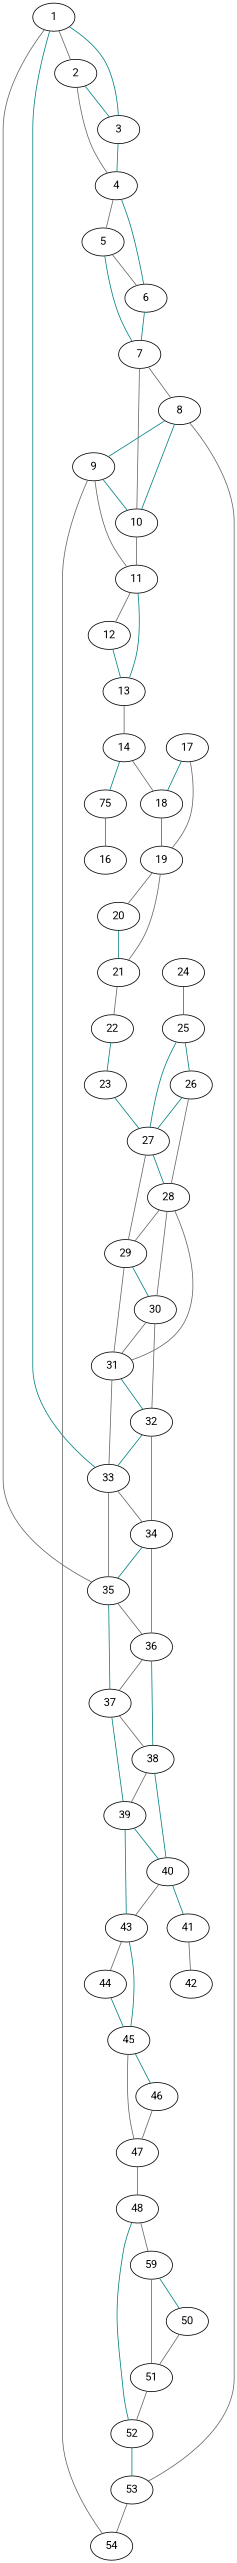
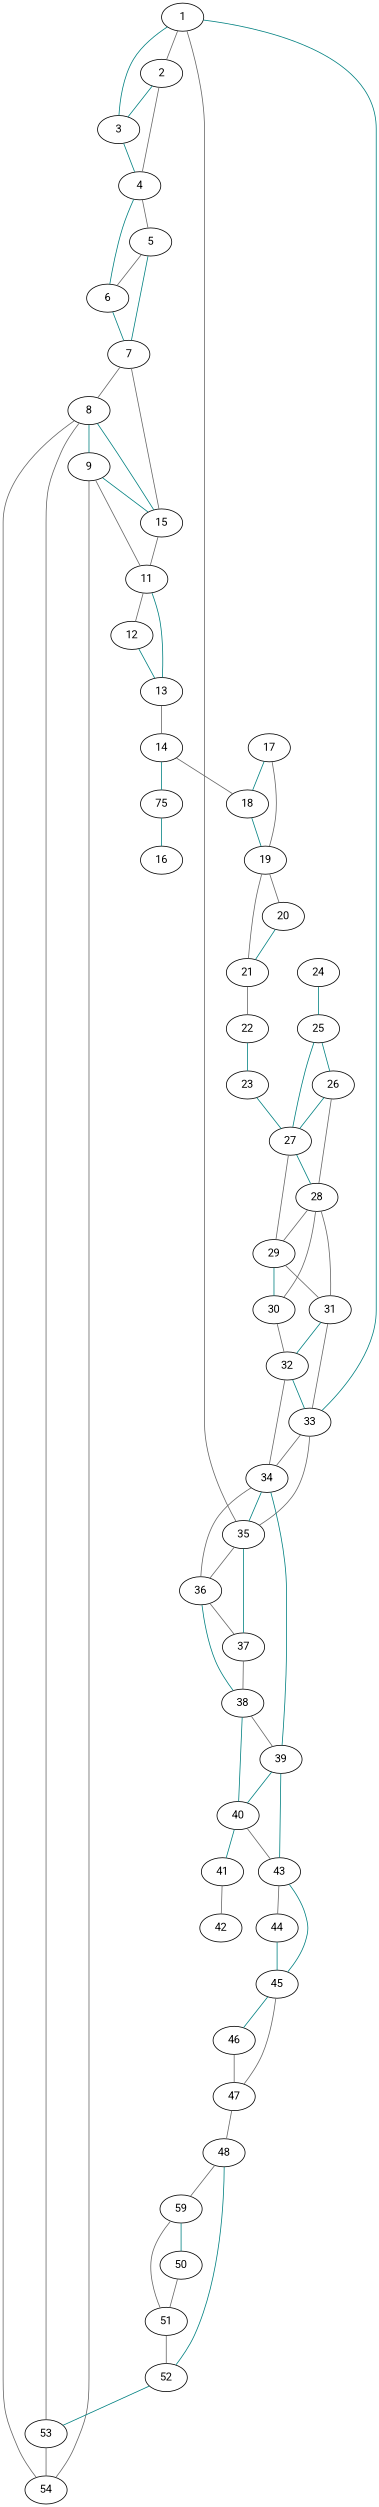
(137, 523) -> (162, 523)
(134, 1338) -> none
none -> (3, 1439)
(117, 1759) -> (286, 1618)
